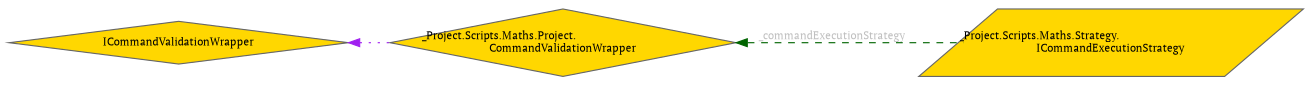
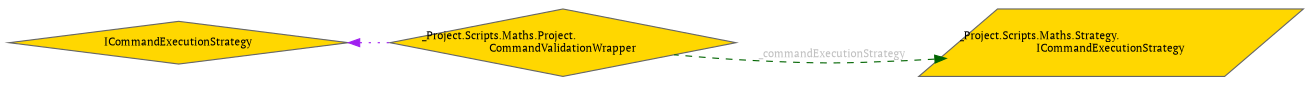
(179, 43) -> (179, 43)
(856, 43) -> (804, 63)
